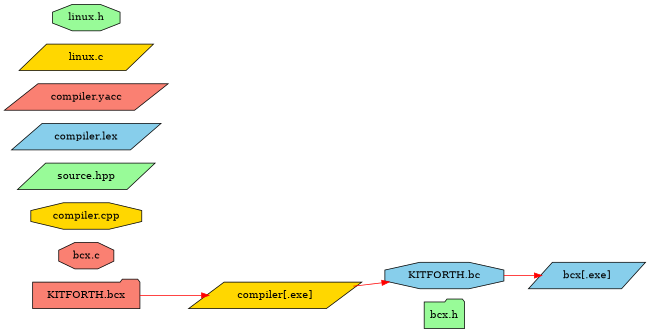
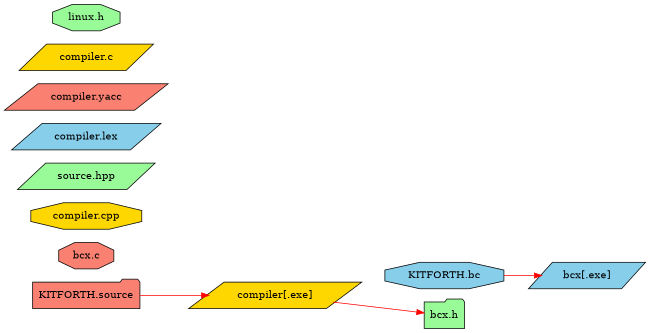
(86, 57) -> (86, 57)
(368, 285) -> (375, 307)
(86, 295) -> (86, 295)
